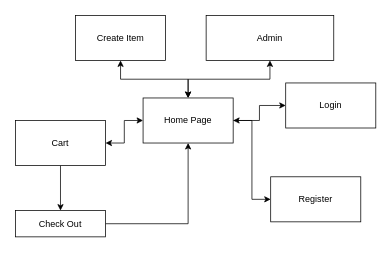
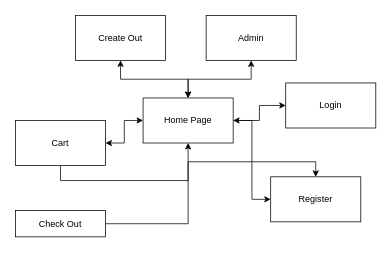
(120, 38) -> (120, 38)
(270, 38) -> (251, 38)
(60, 192) -> (257, 162)
